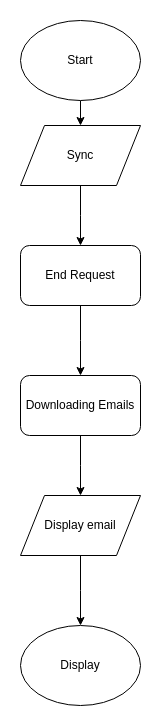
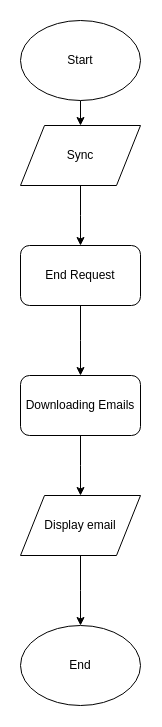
(81, 666) -> (81, 666)
